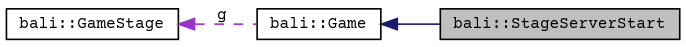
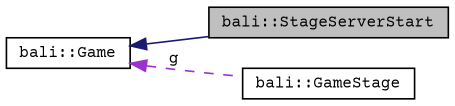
(226, 24) -> (194, 72)
